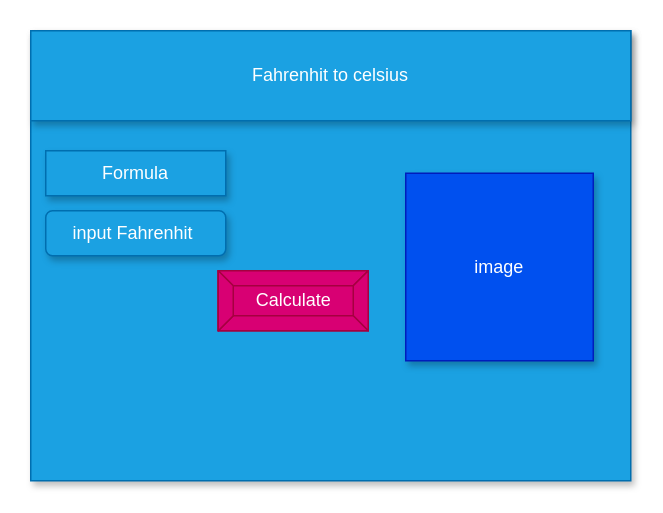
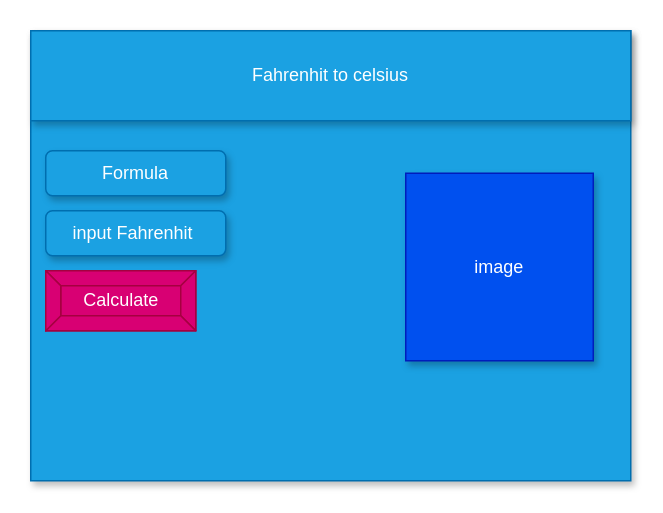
(136, 173) -> (136, 173)
(293, 301) -> (121, 301)
